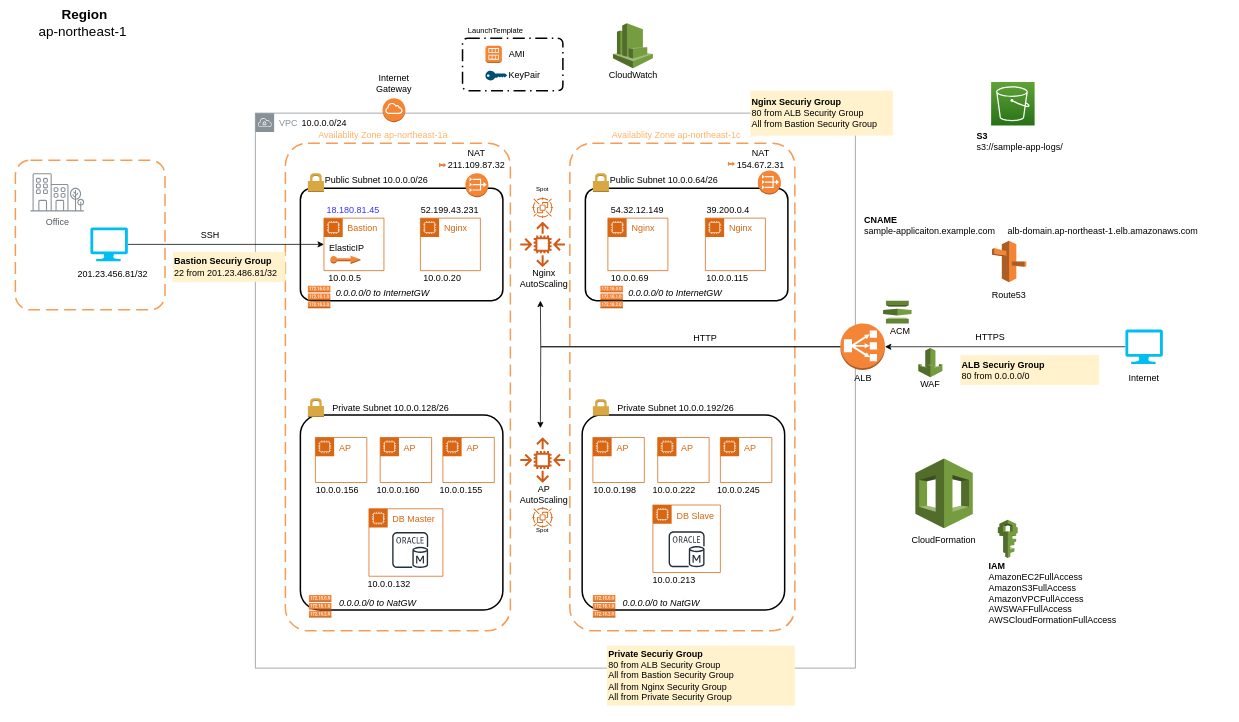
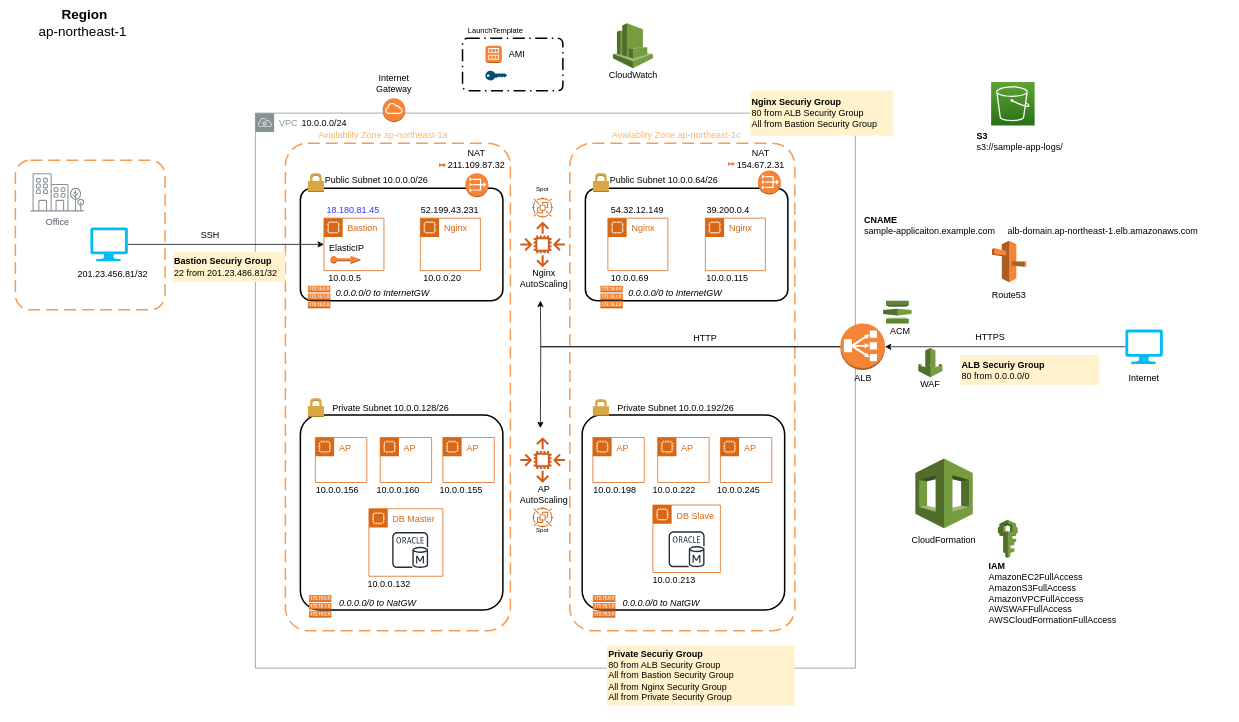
(525, 75) -> none
